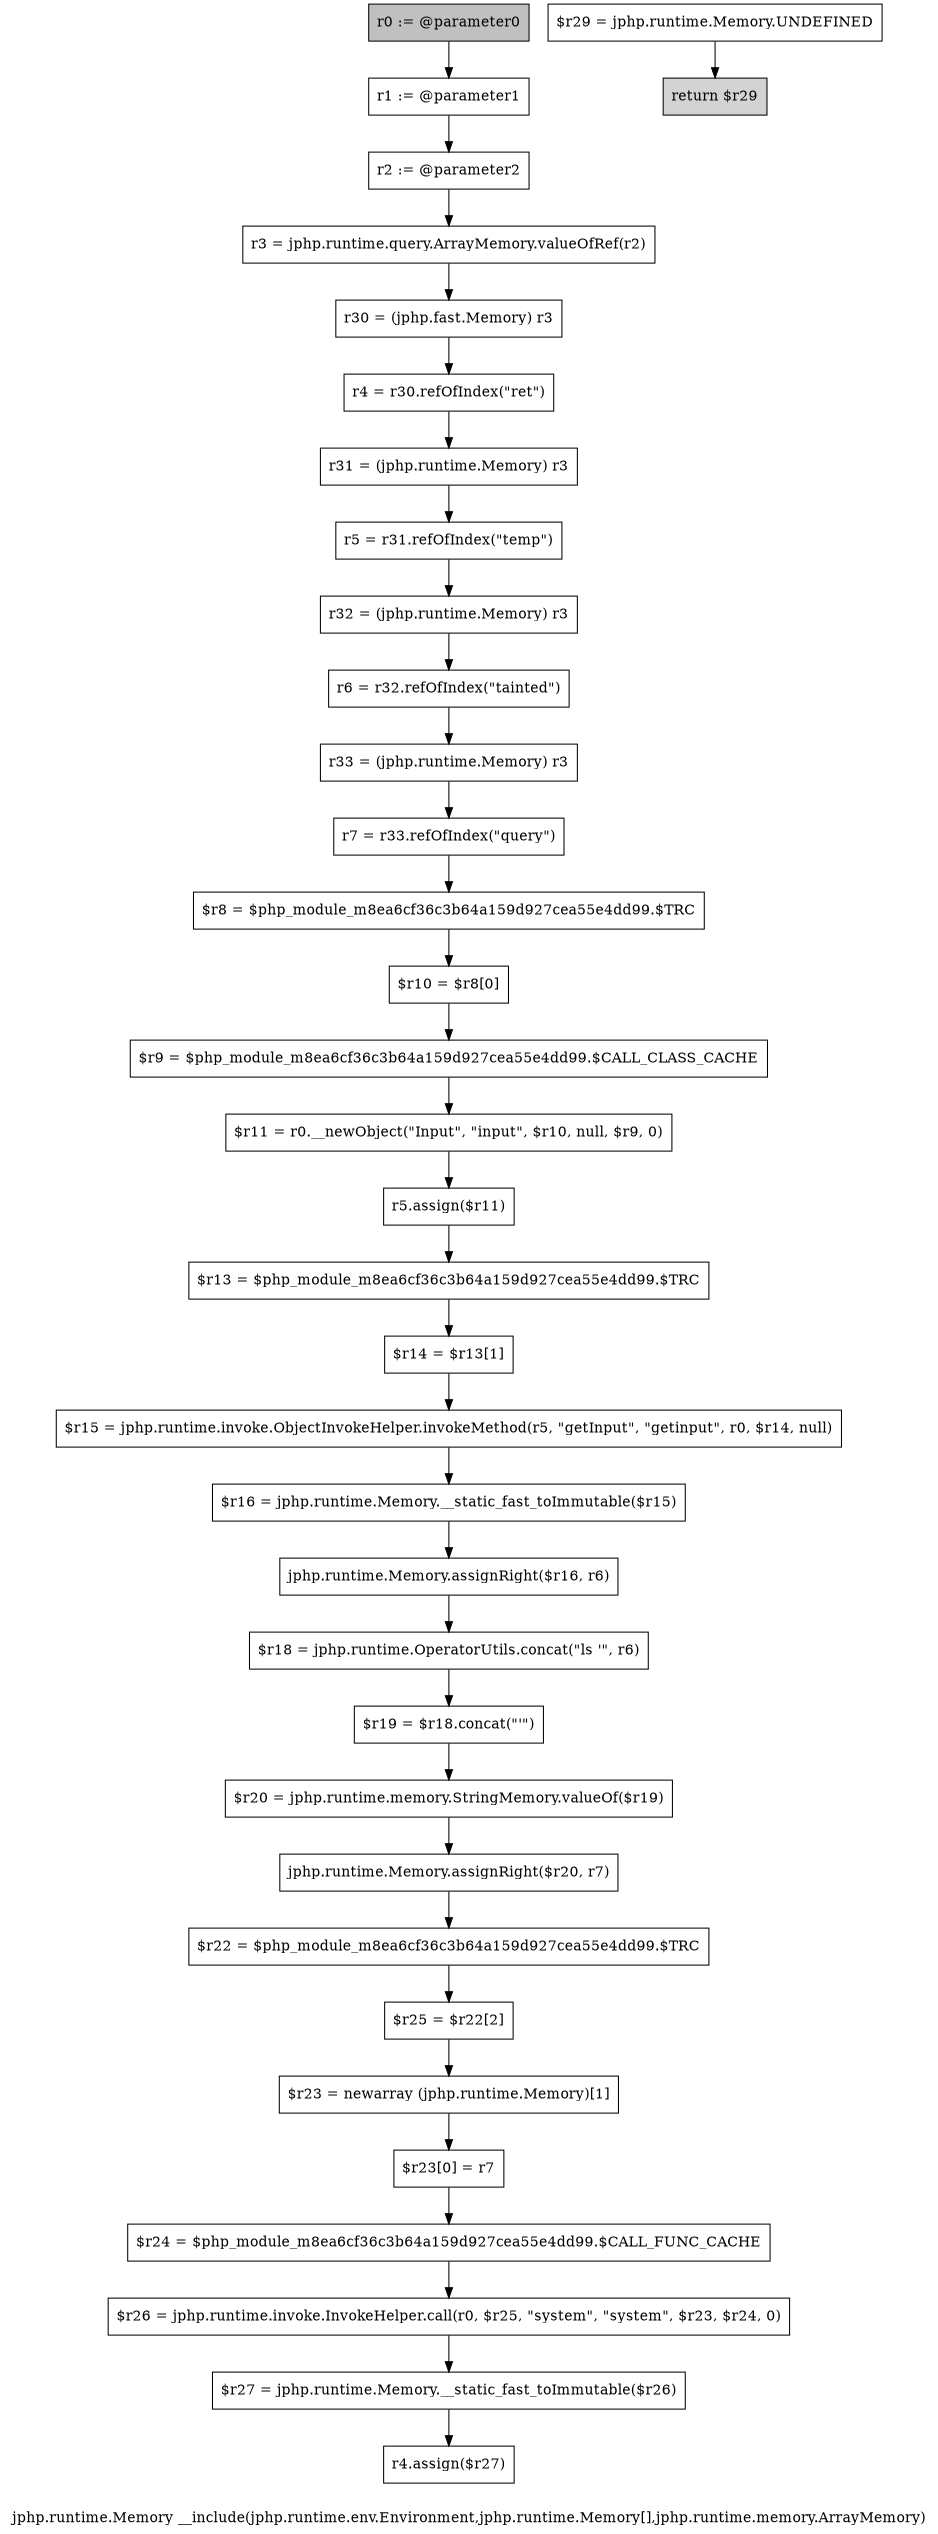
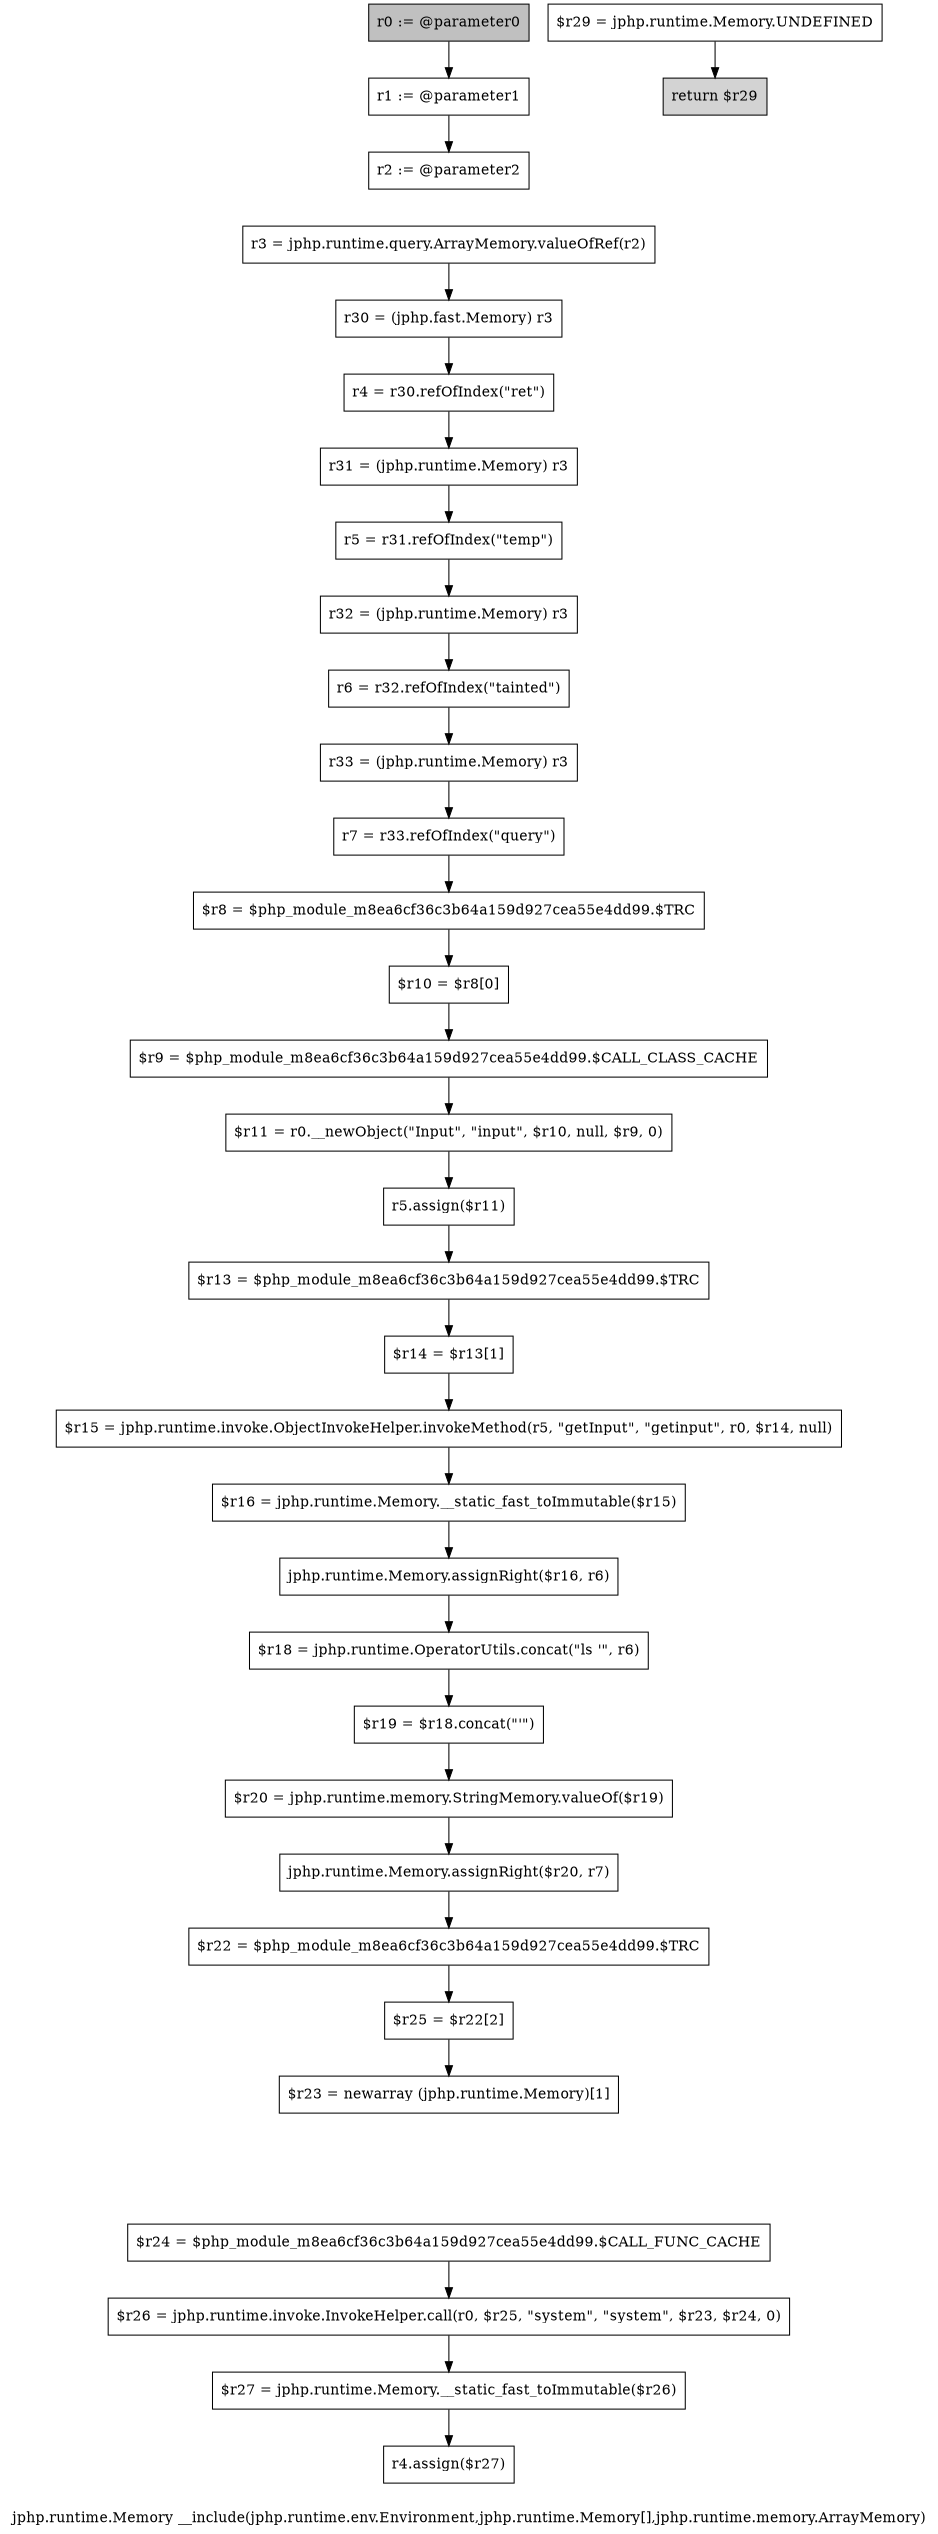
(449, 203) -> none
(449, 2169) -> none
